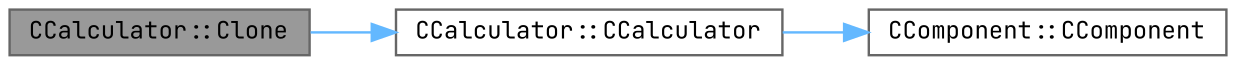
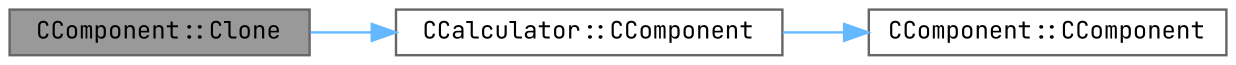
(160, 32) -> (160, 32)
(589, 32) -> (589, 32)
